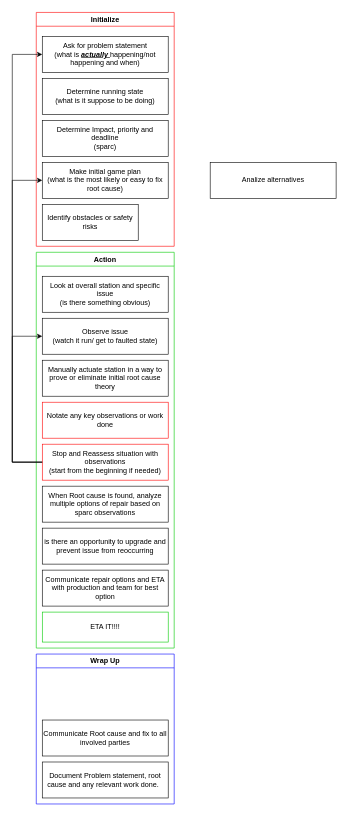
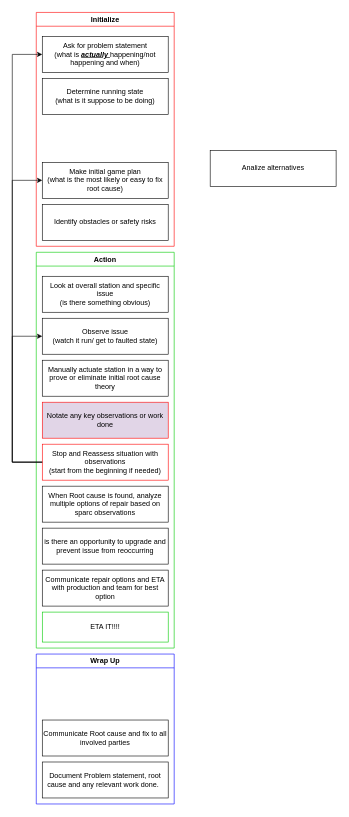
(105, 138) -> none
(273, 180) -> (273, 168)
(90, 222) -> (105, 222)
(105, 420) -> (105, 420)
